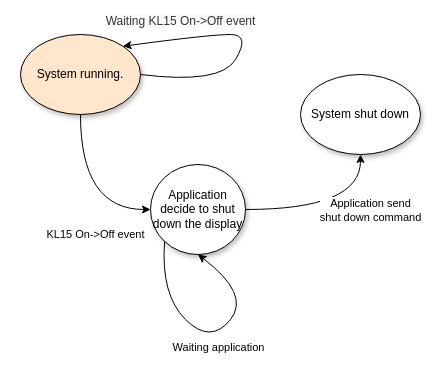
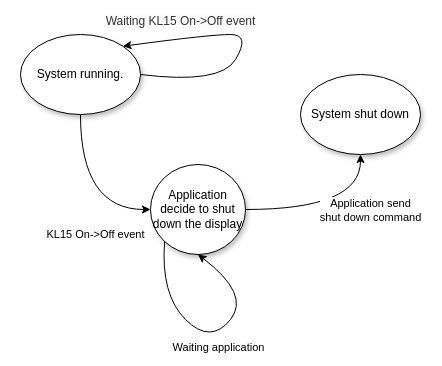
(81, 75) -> (81, 75)
